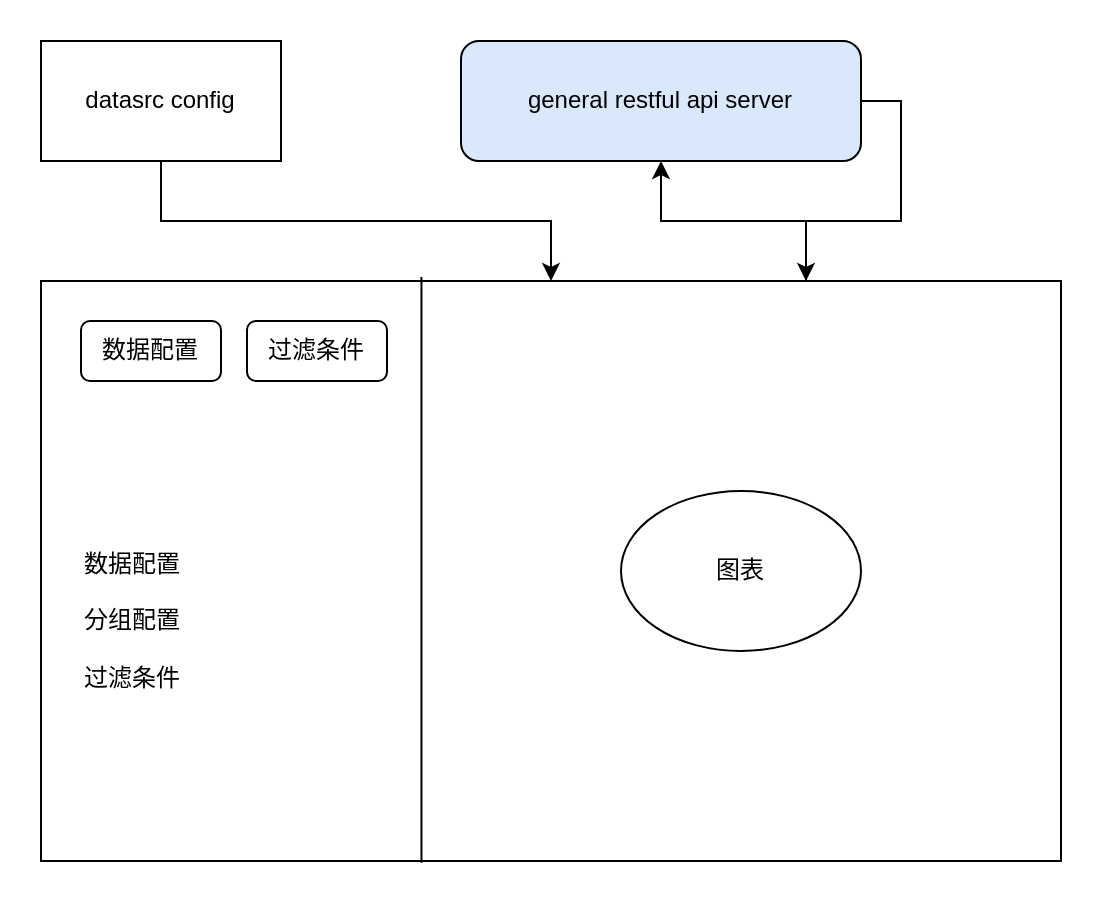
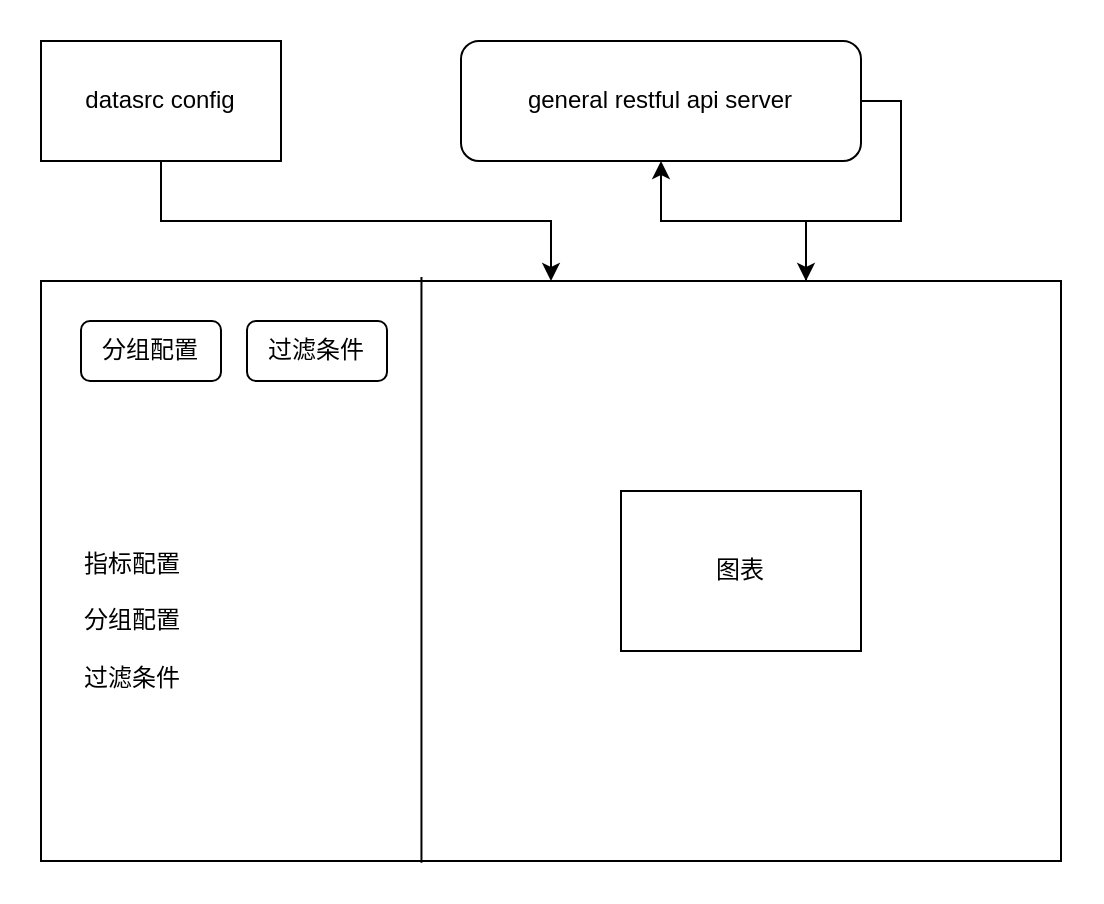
(661, 101) -> (661, 101)
(151, 351) -> (151, 351)
(741, 571) -> (741, 571)
(133, 621) -> (133, 621)
